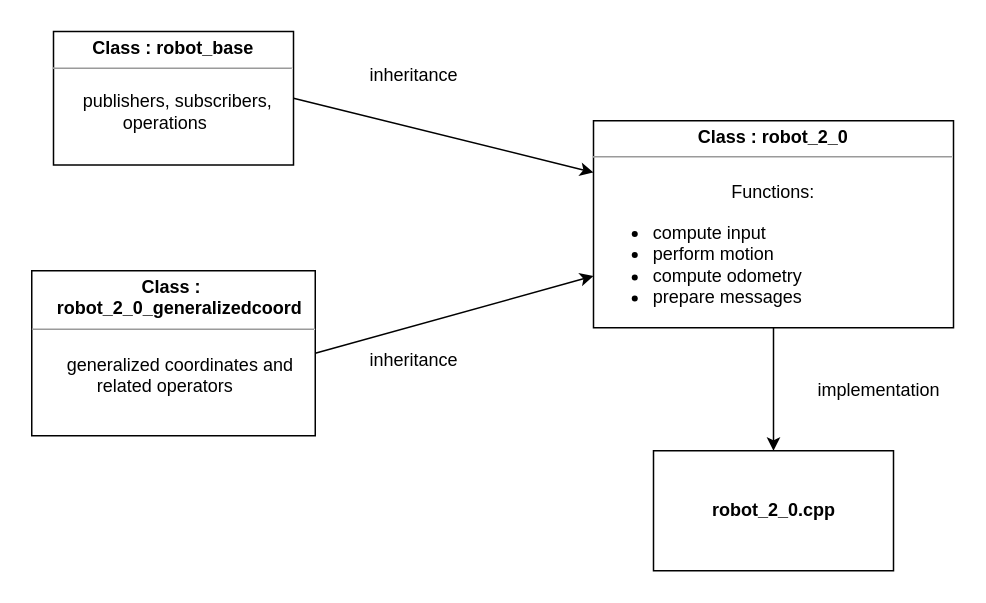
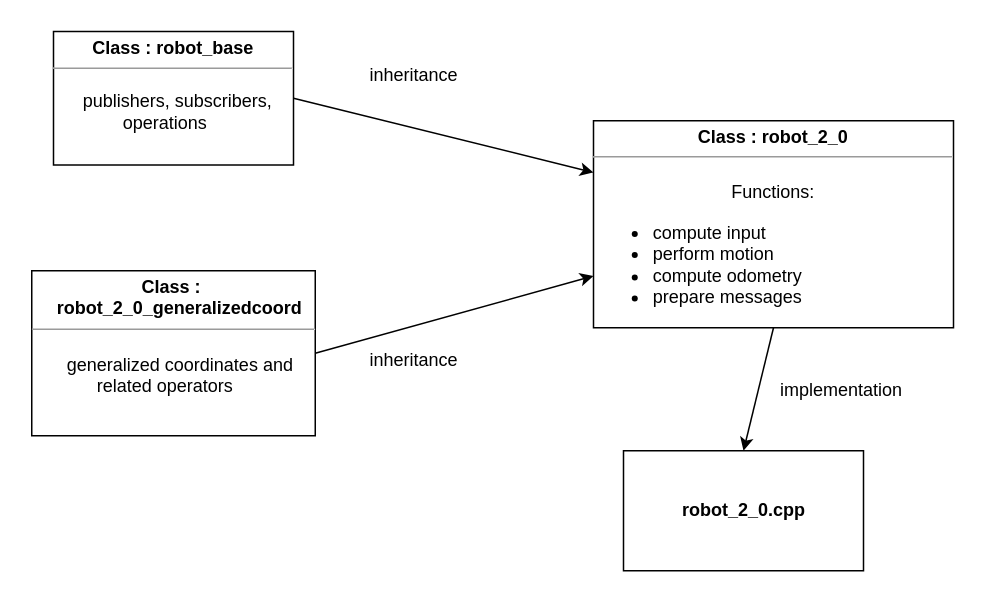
(878, 391) -> (841, 391)
(773, 511) -> (743, 511)
